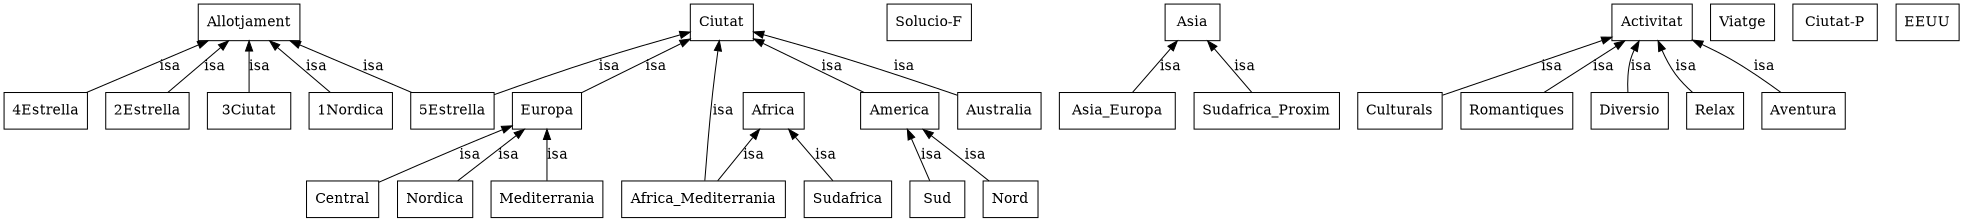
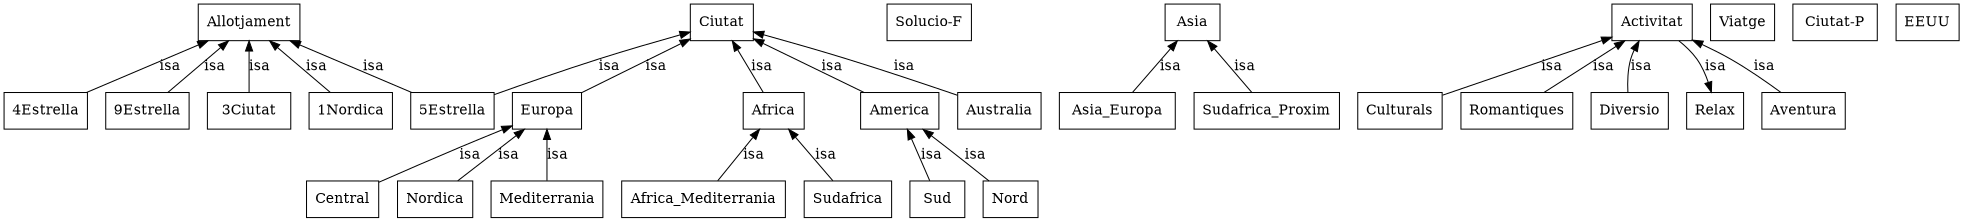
(1675, 73) -> (1697, 59)
(147, 111) -> (147, 111)
(710, 116) -> (750, 71)
